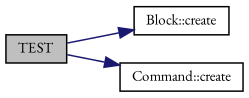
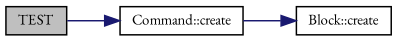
(93, 38) -> (262, 21)
